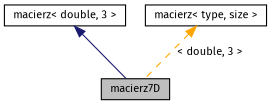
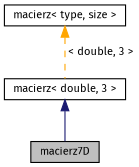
(167, 56) -> (65, 58)
